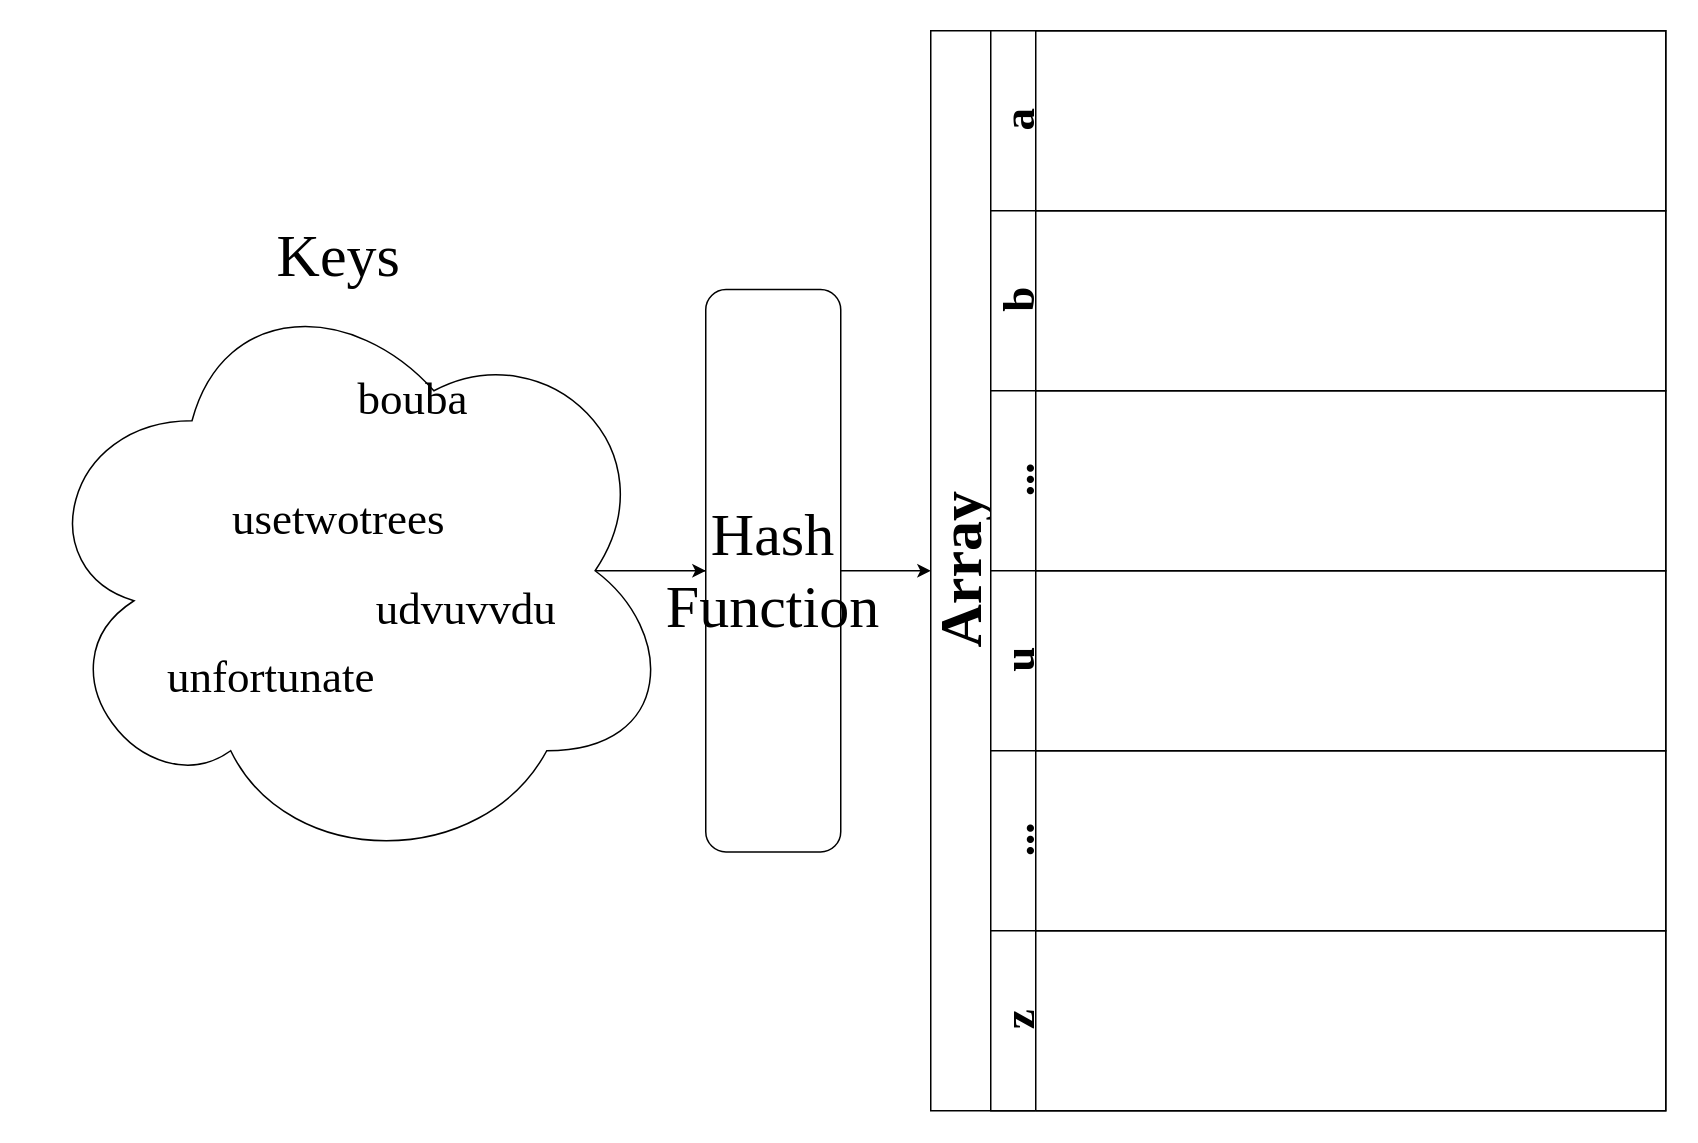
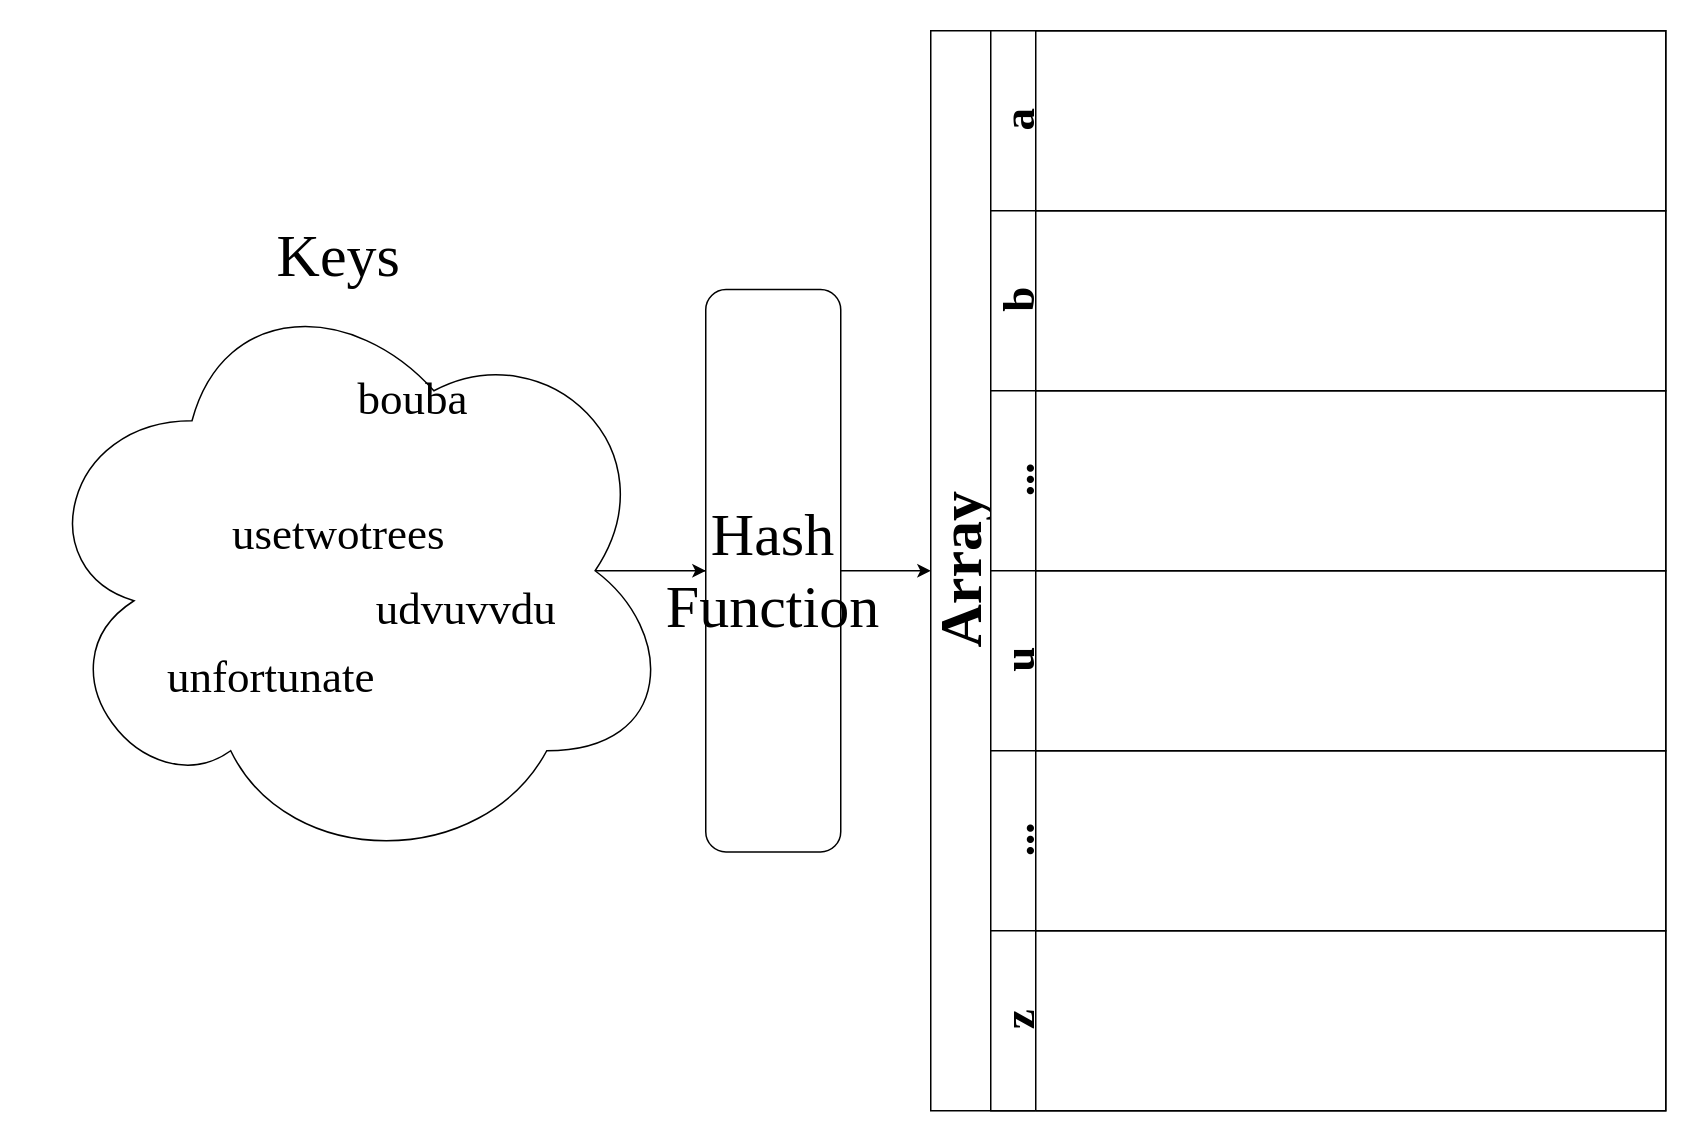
(338, 518) -> (338, 533)
